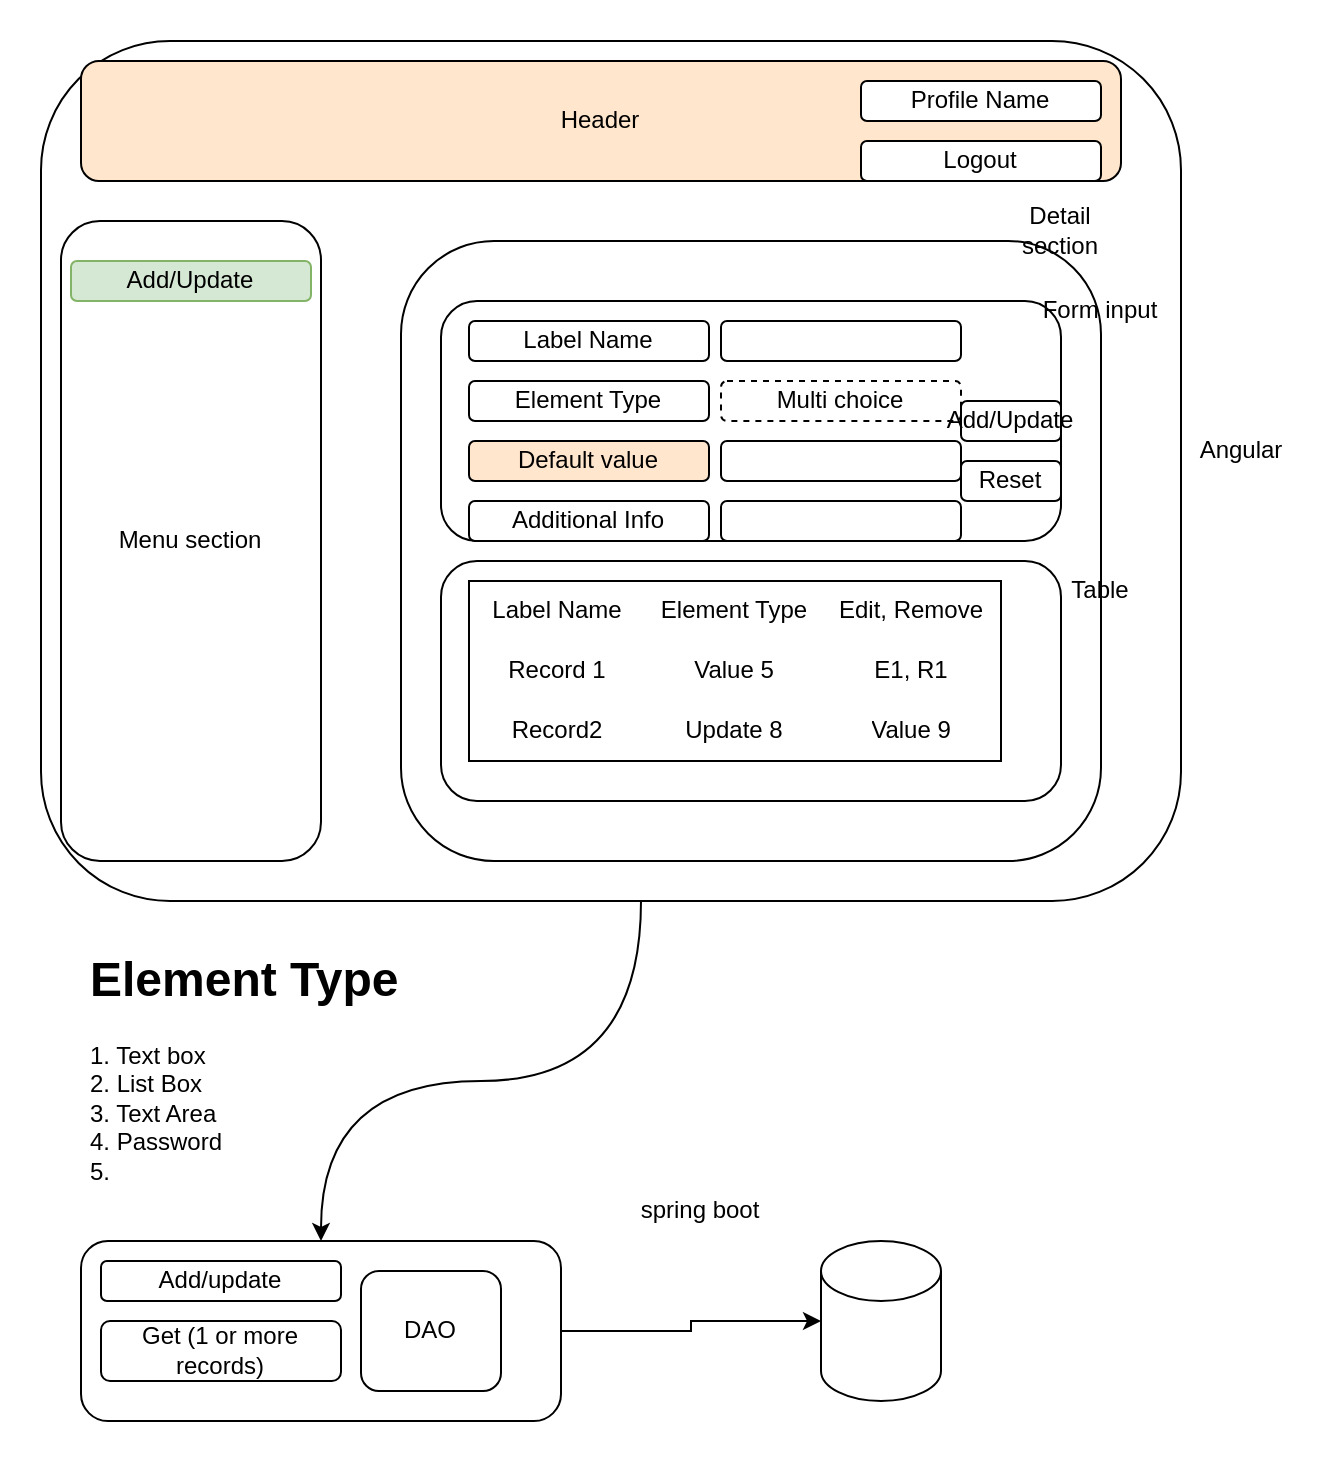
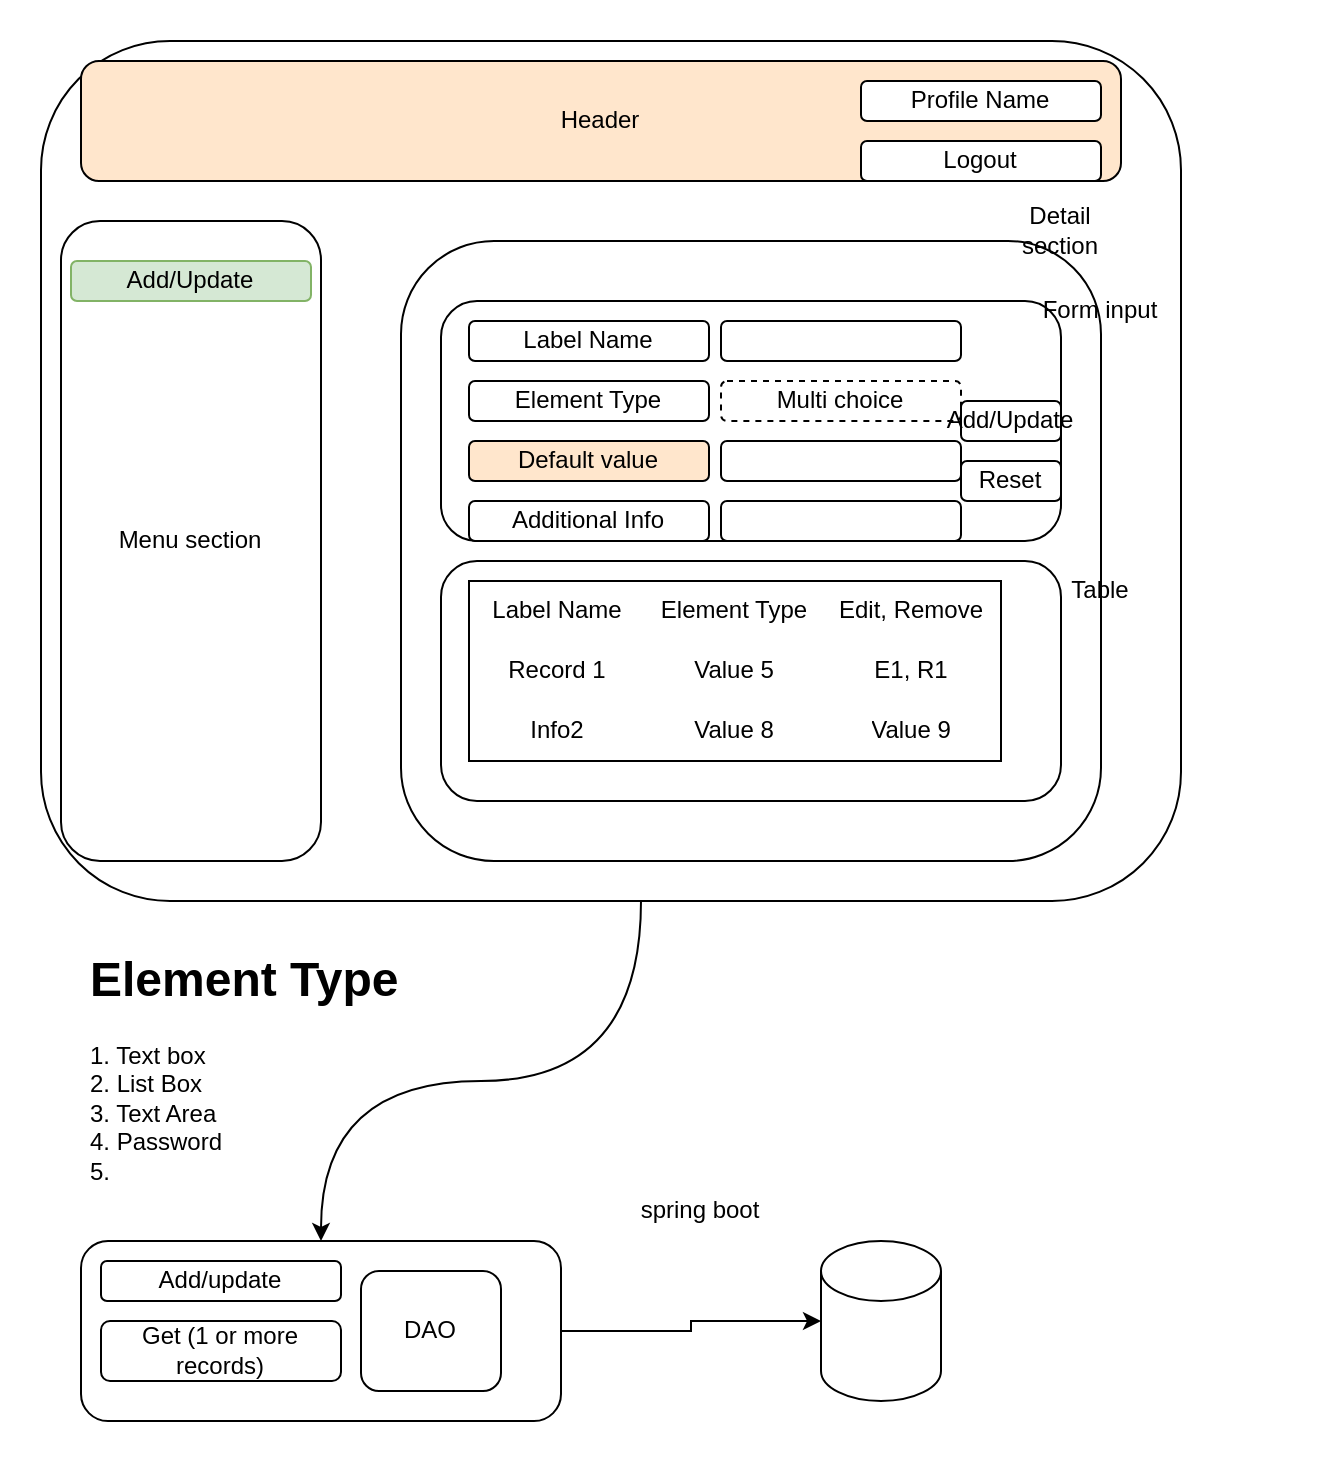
(1241, 451) -> none
(558, 731) -> (558, 731)
(735, 731) -> (735, 731)
